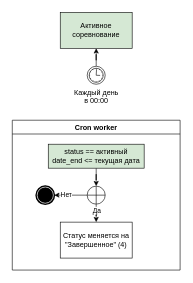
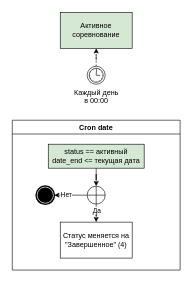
(96, 55) -> (96, 55)
(96, 128) -> (96, 128)
